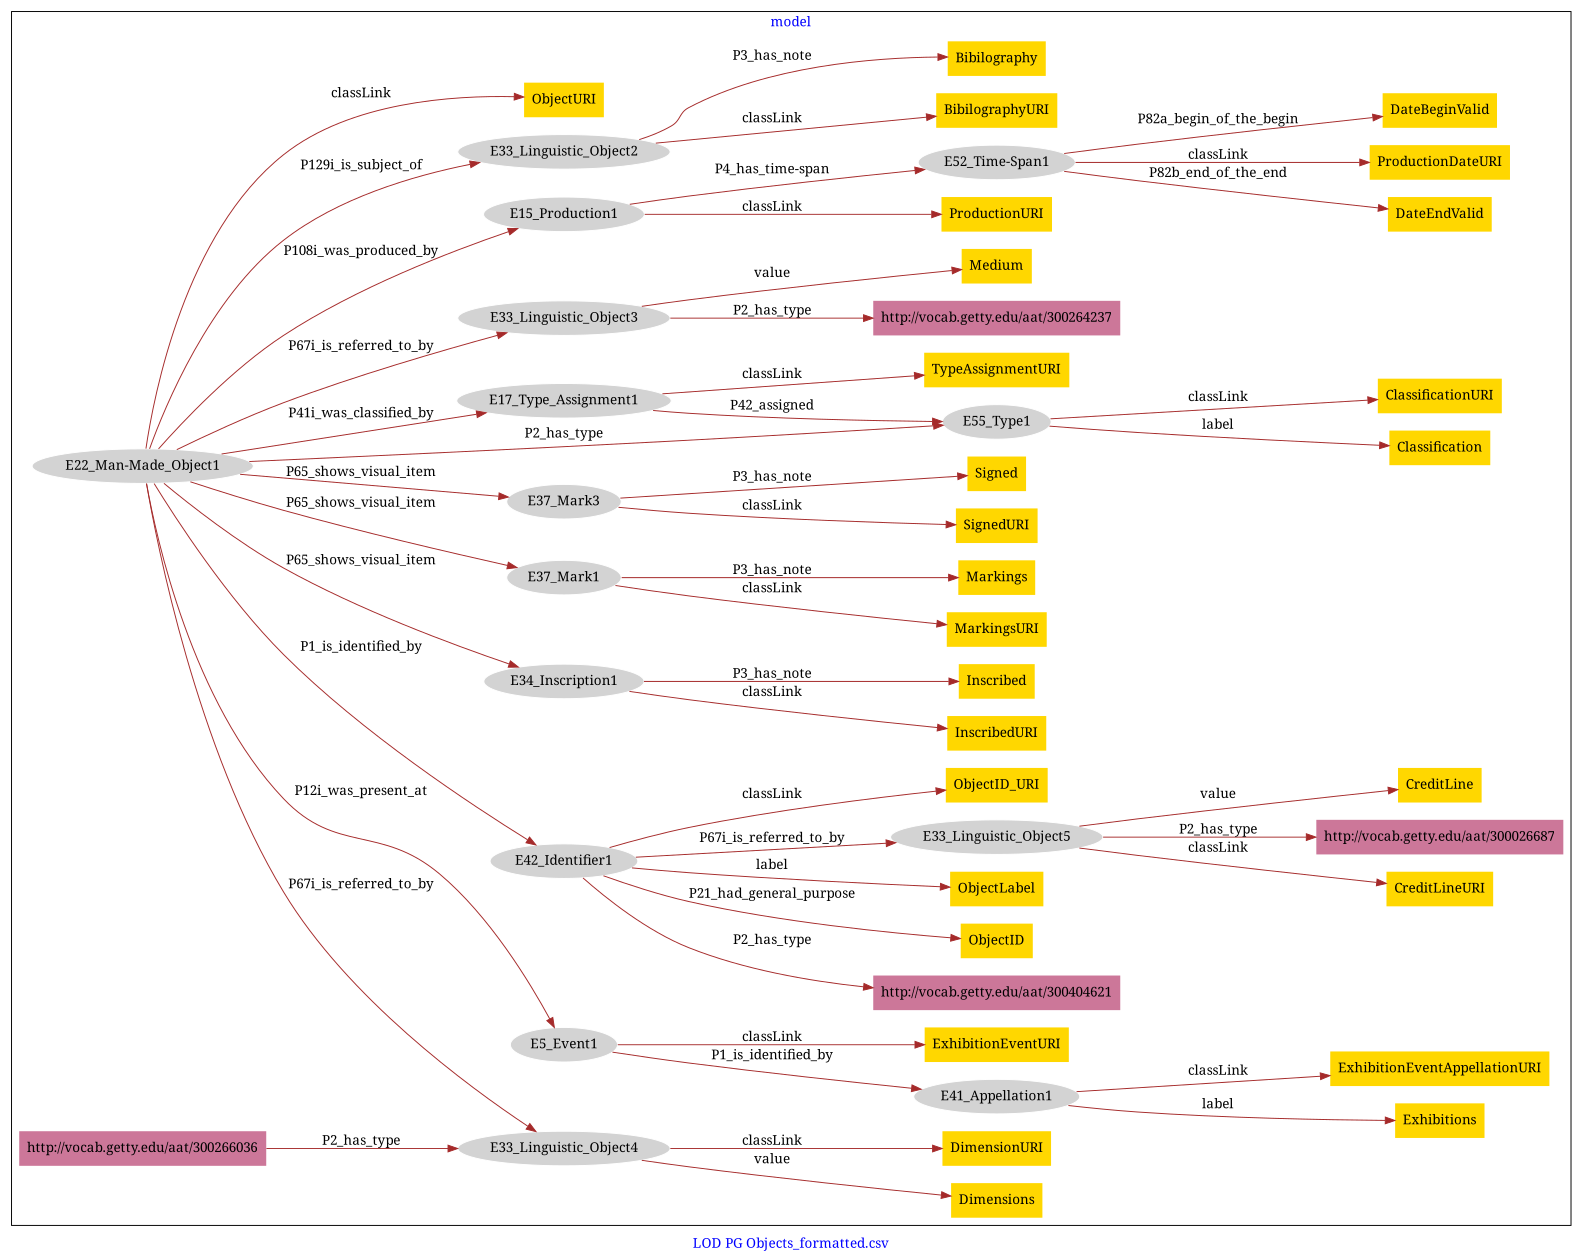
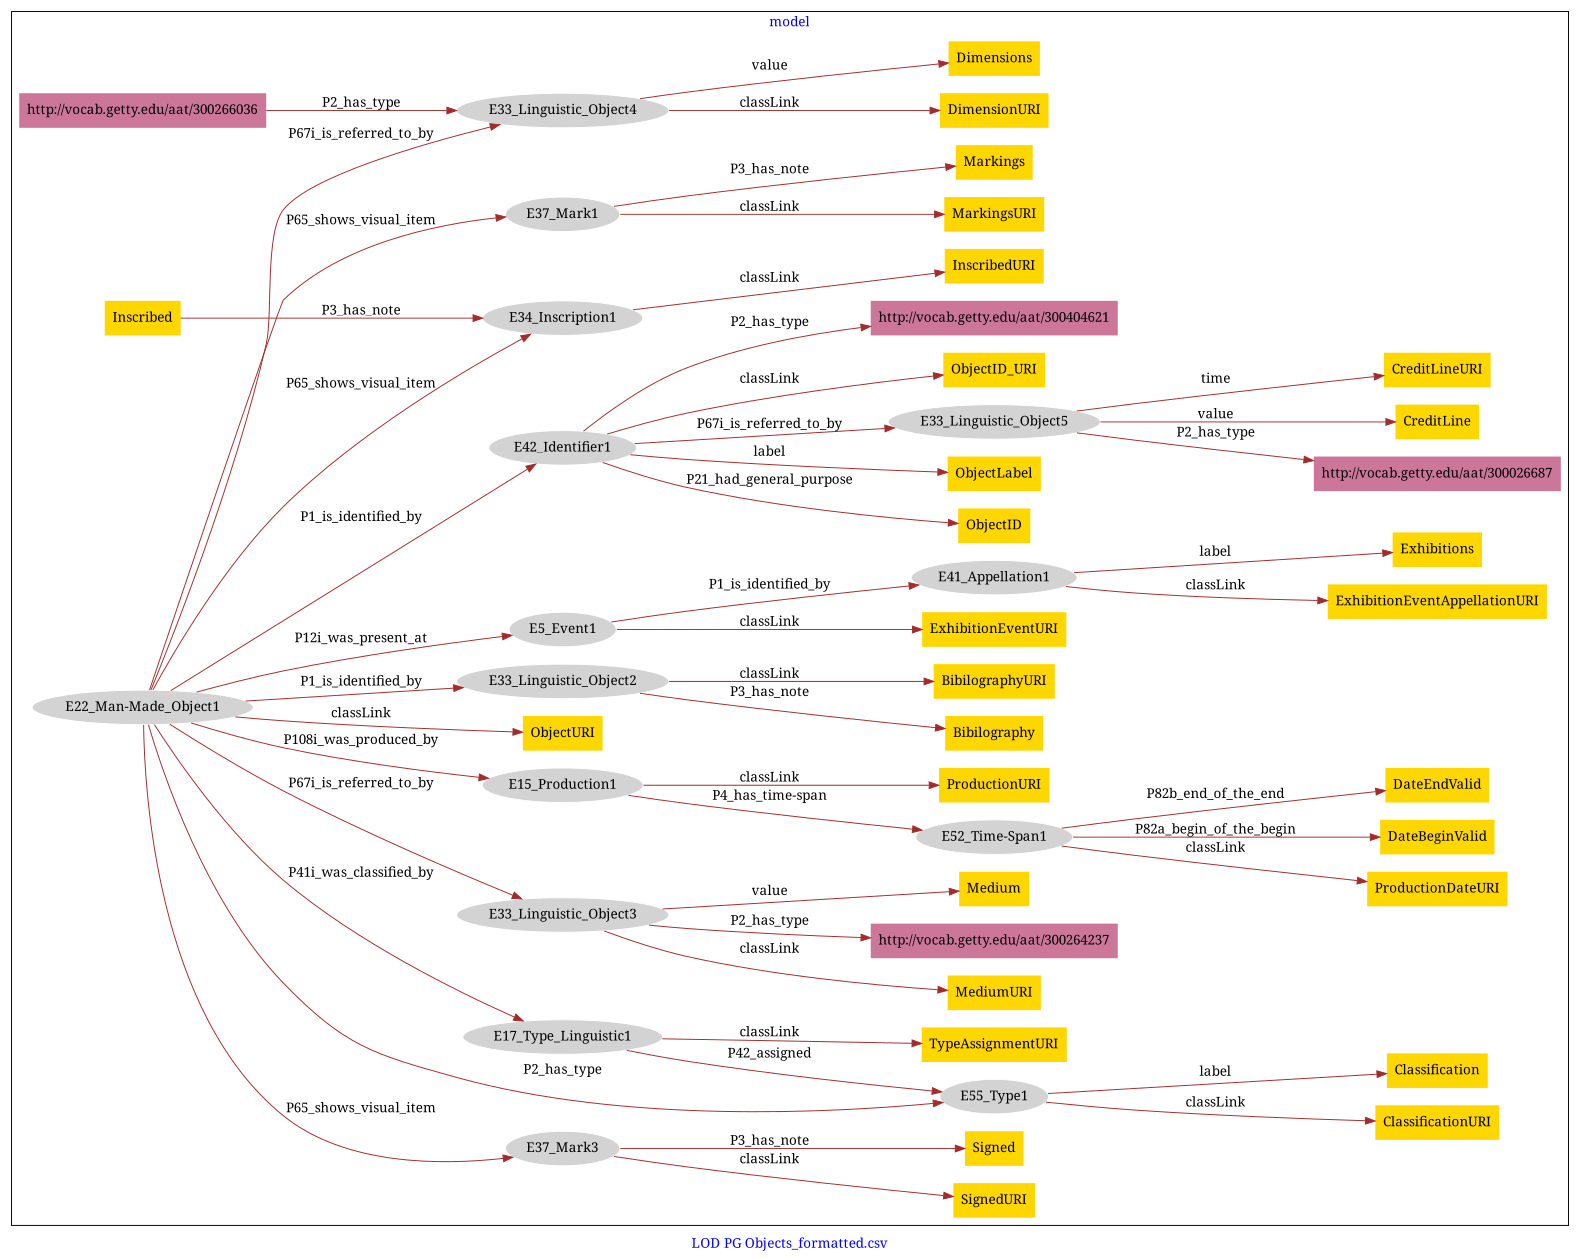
(361, 166) -> (361, 682)
(564, 401) -> (563, 1037)
(796, 681) -> (327, 318)
(1218, 848) -> (1216, 379)
none -> (994, 993)
